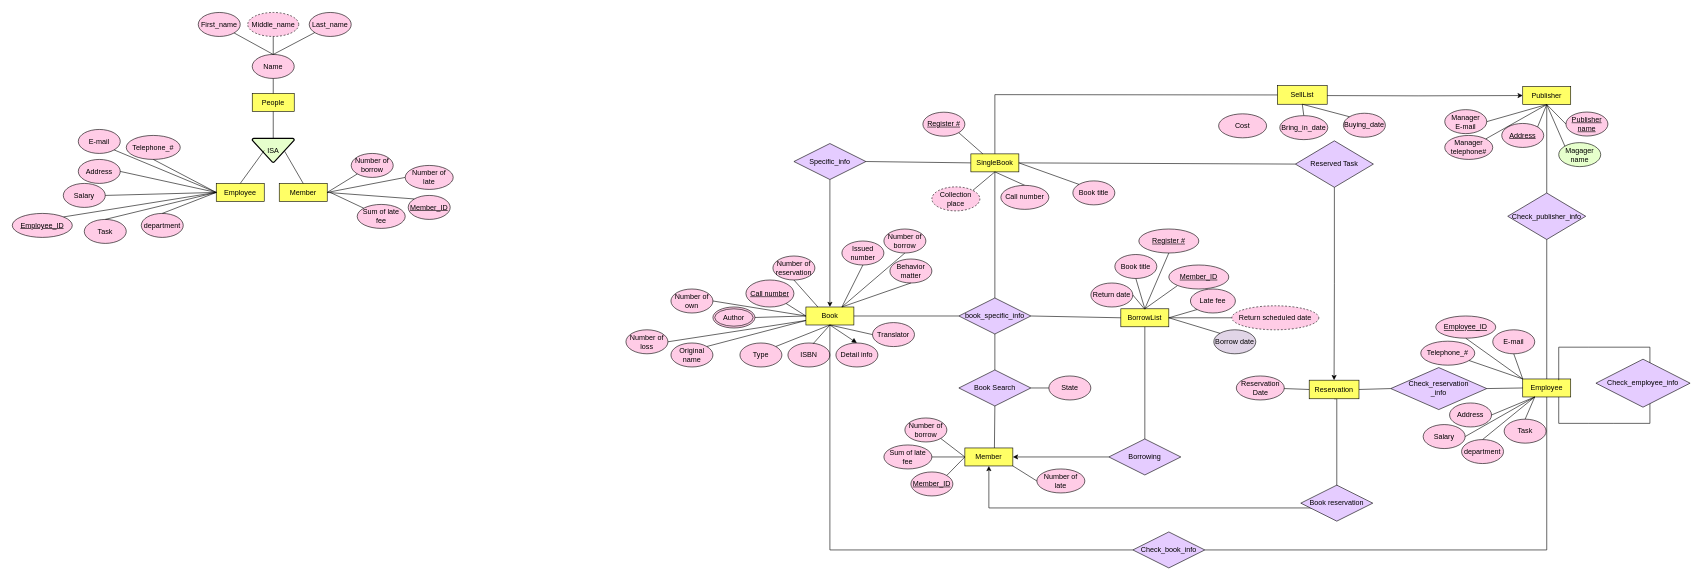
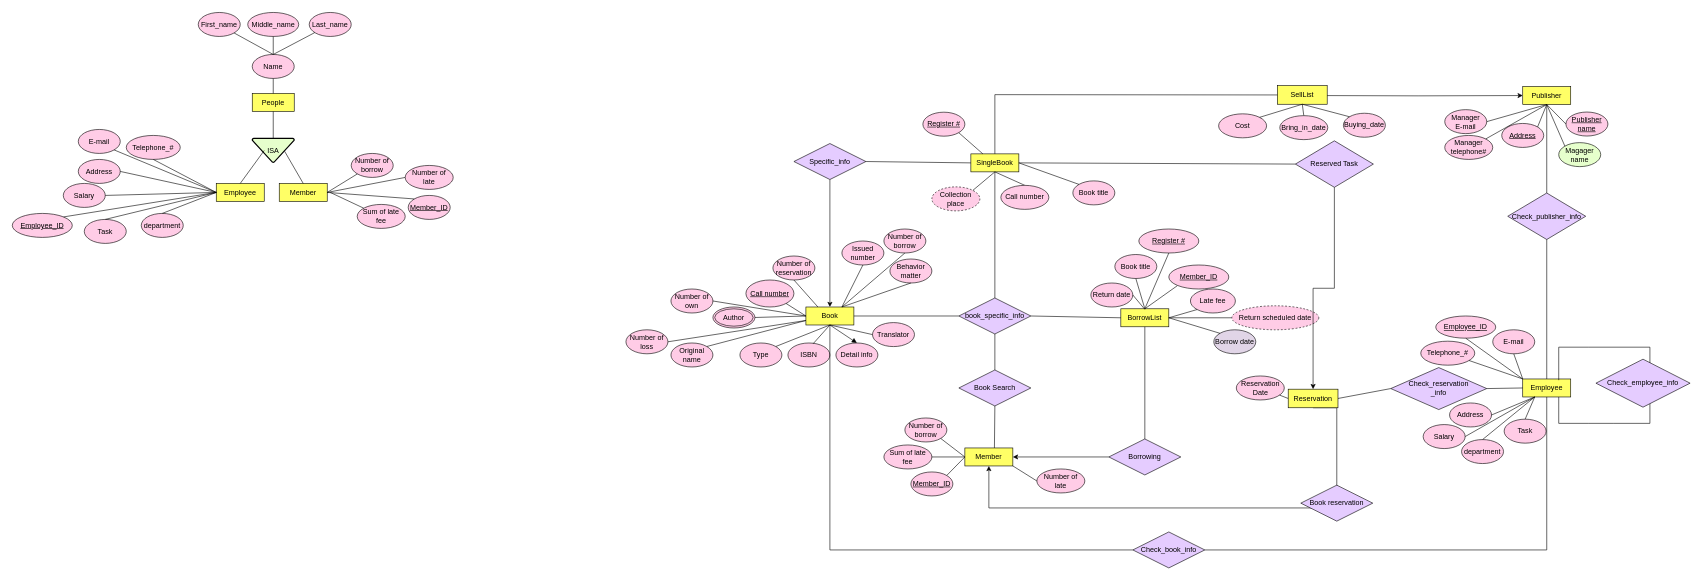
(273, 24) -> (273, 24)
none -> (1279, 111)
(1040, 388) -> none
(1070, 388) -> none
(1334, 389) -> (1313, 398)
